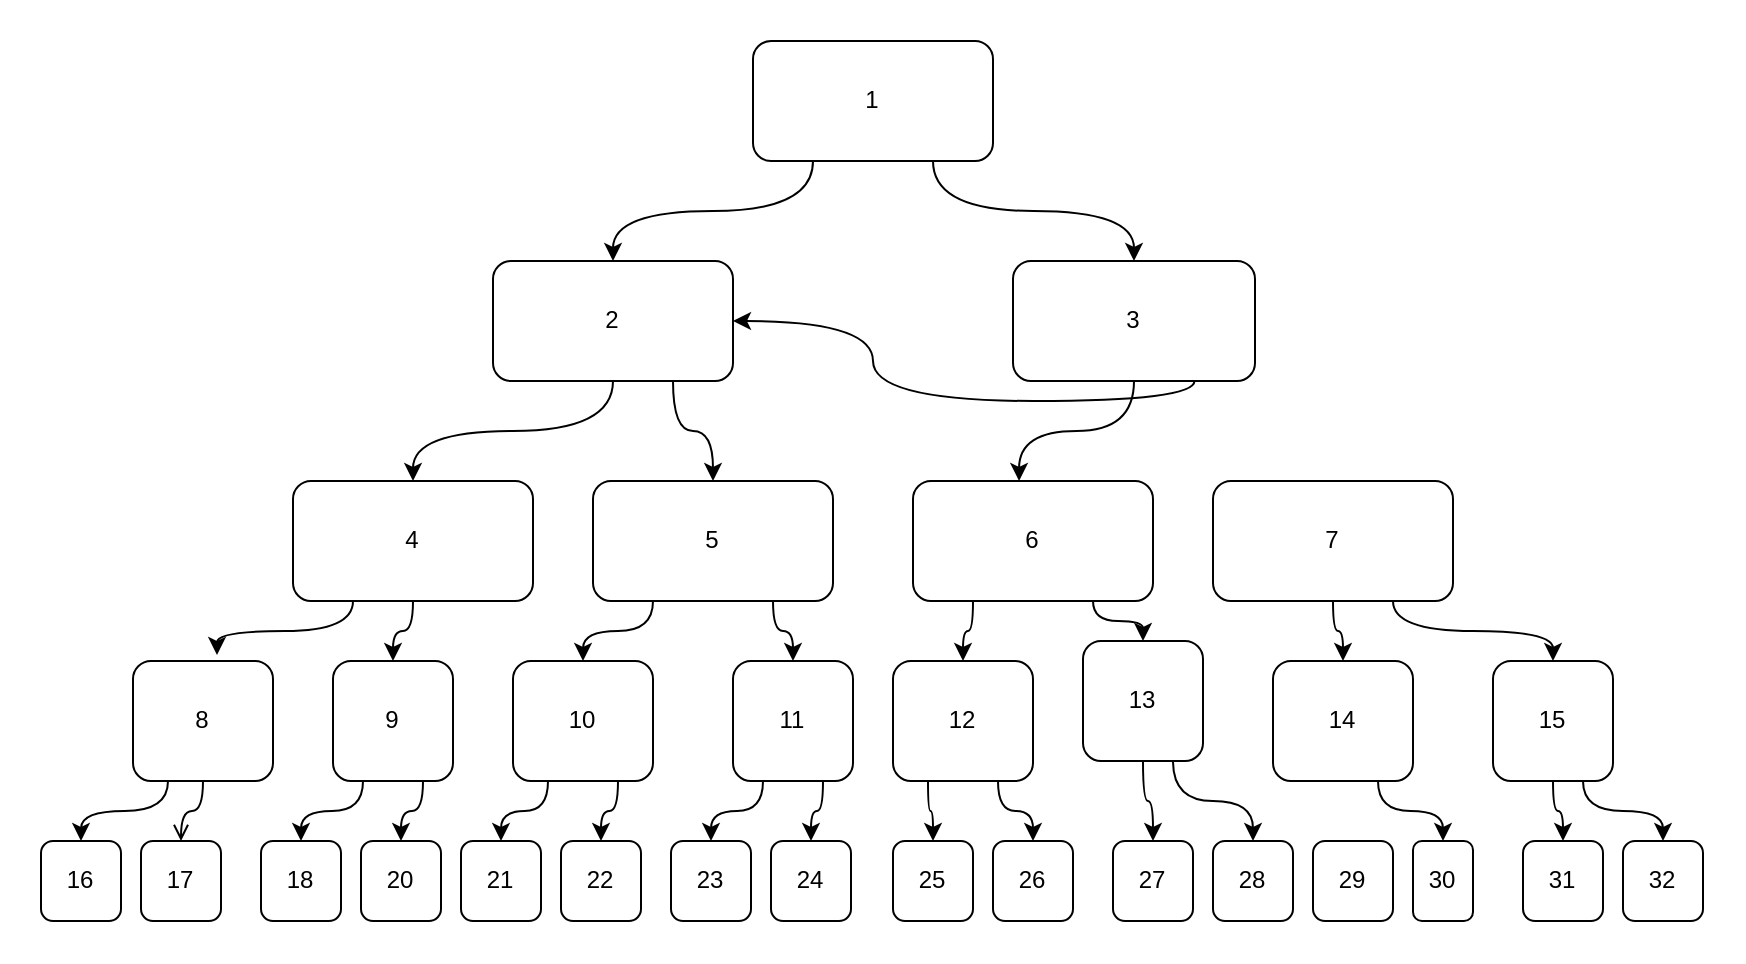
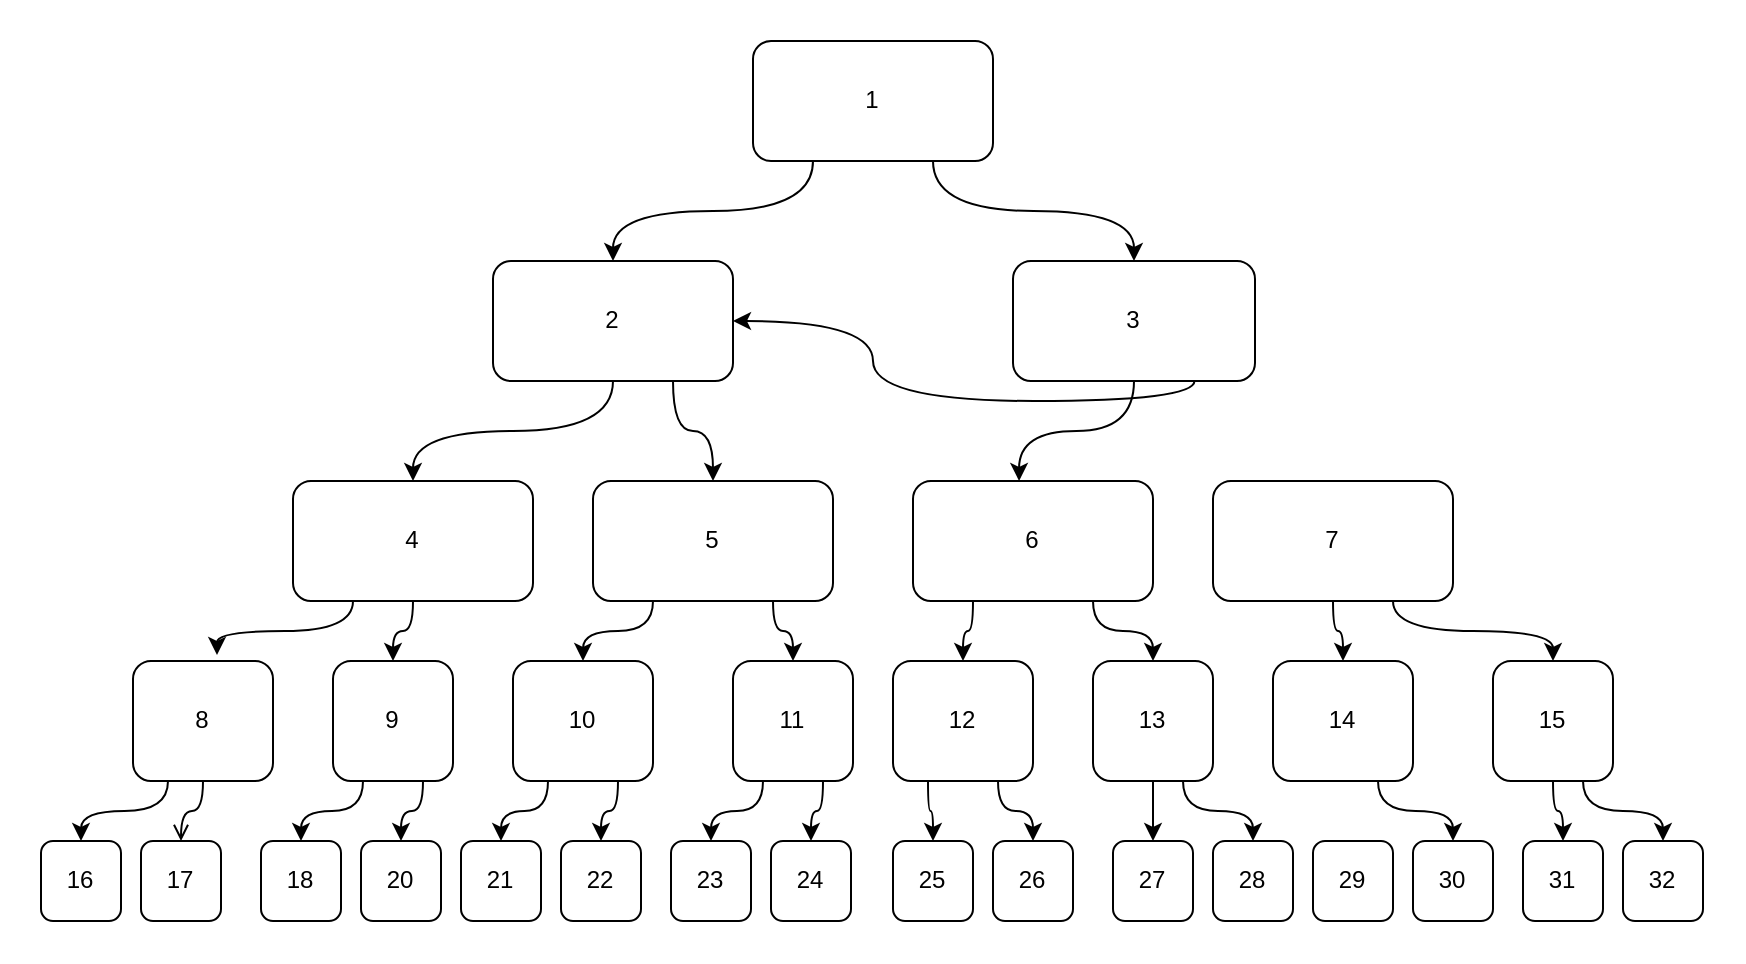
(1143, 701) -> (1153, 721)
(1443, 881) -> (1453, 881)
